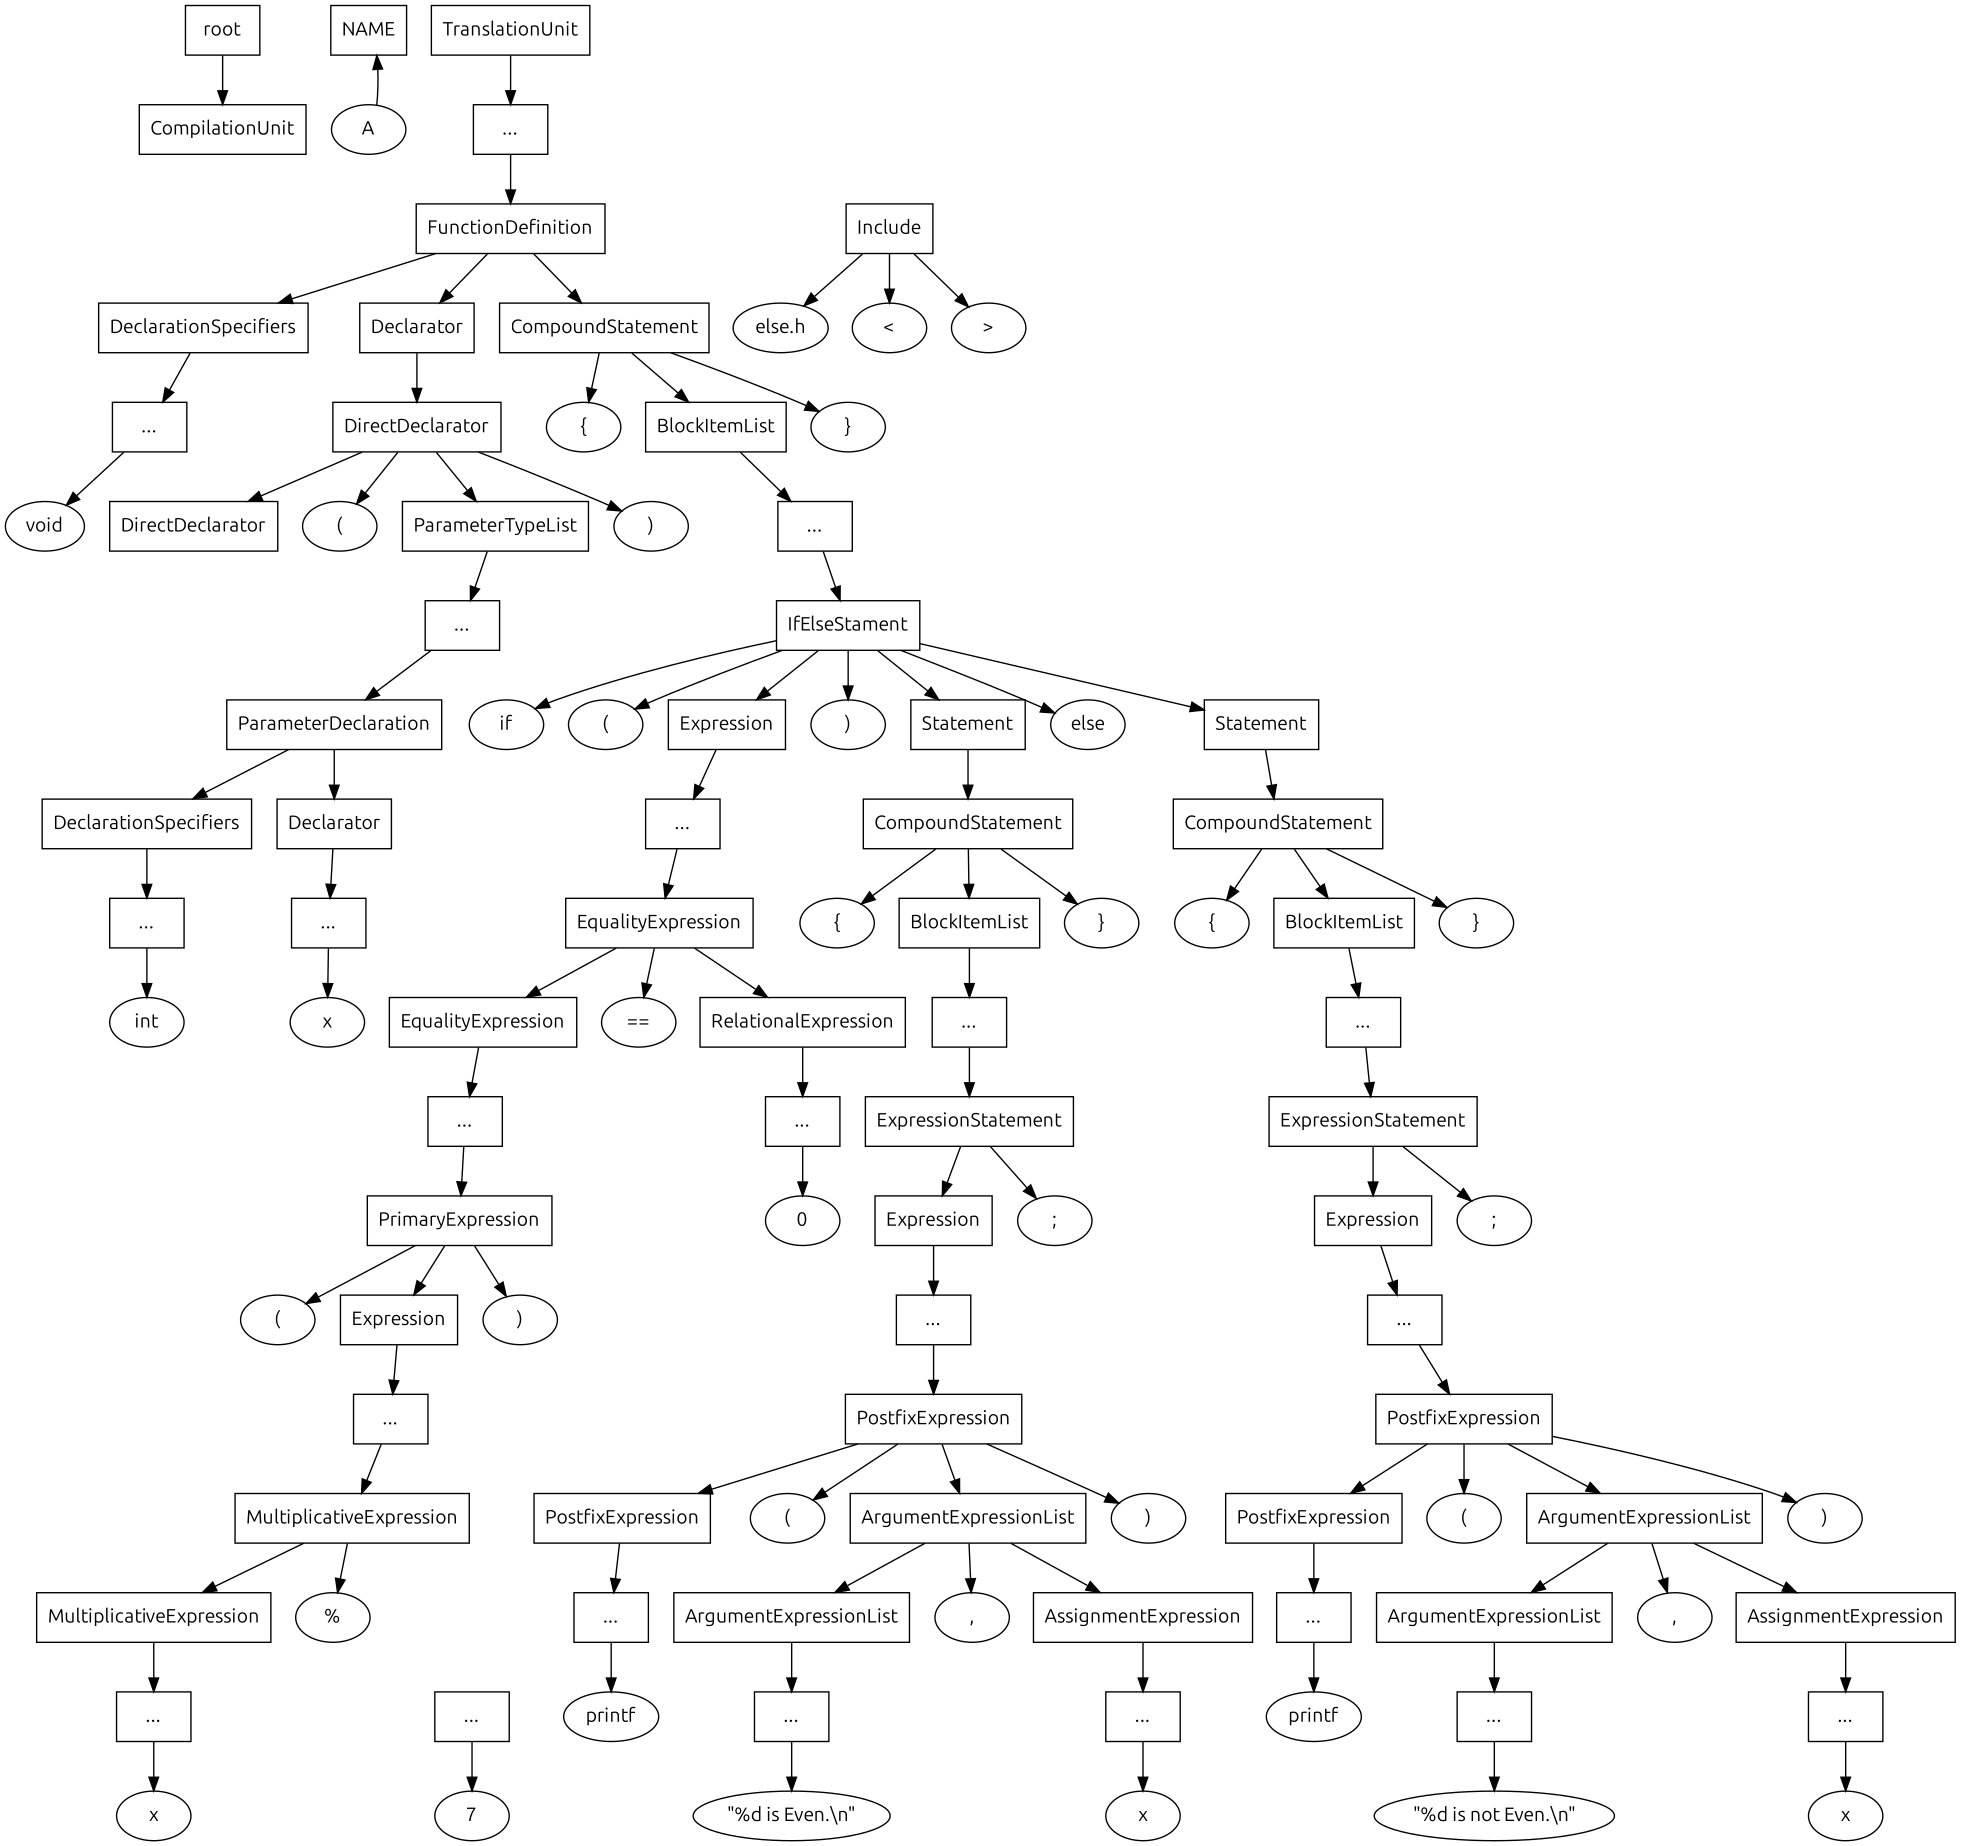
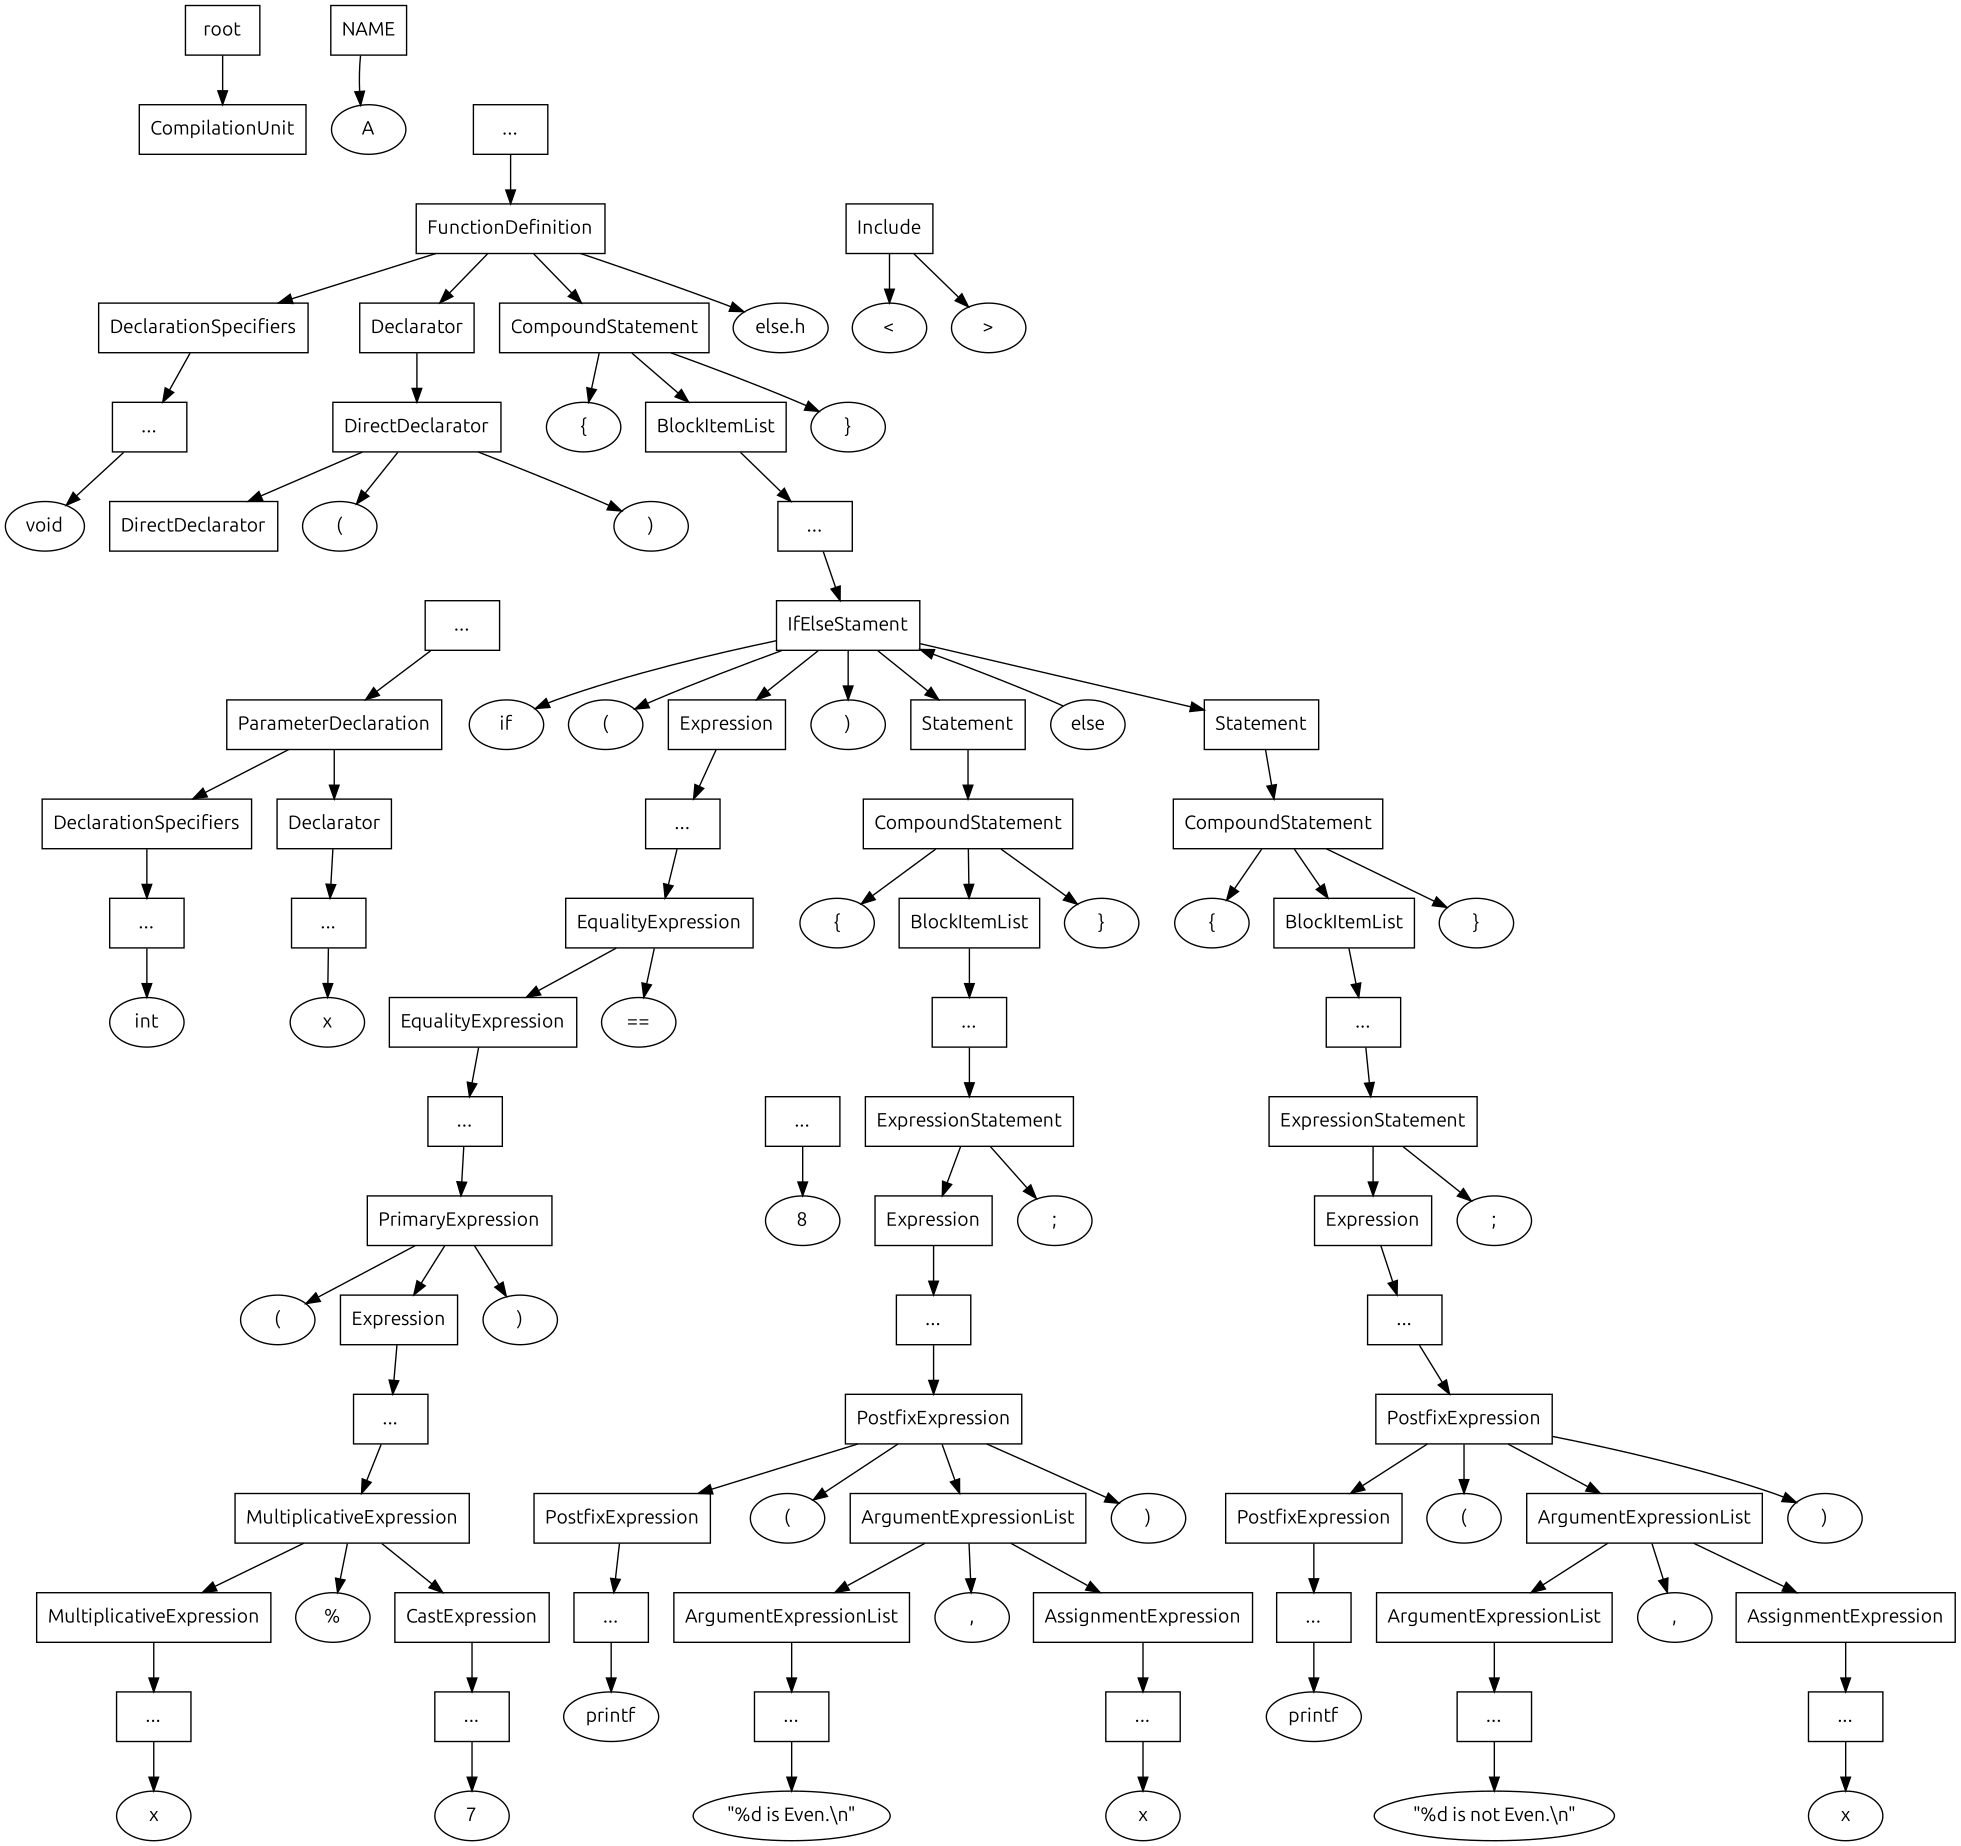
(511, 30) -> none
(378, 87) -> (359, 73)
(839, 275) -> (656, 279)
(495, 526) -> none
(972, 678) -> (998, 679)
(803, 1022) -> none
(803, 1221) -> (803, 1221)
none -> (472, 1618)
